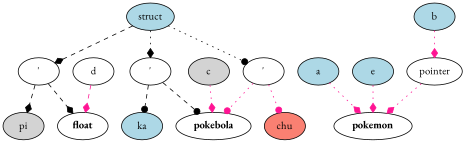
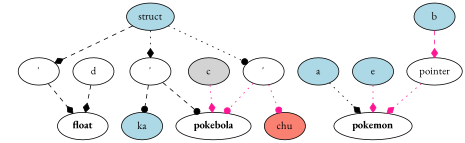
(435, 40) -> (435, 40)
(89, 94) -> (89, 94)
(342, 95) -> (342, 95)
(24, 126) -> none
